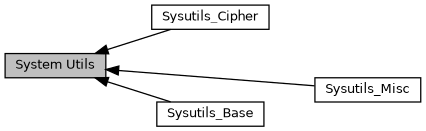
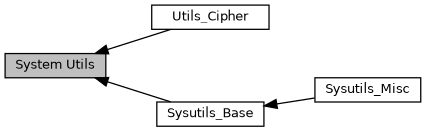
(210, 17) -> (210, 17)
(217, 78) -> (296, 101)
